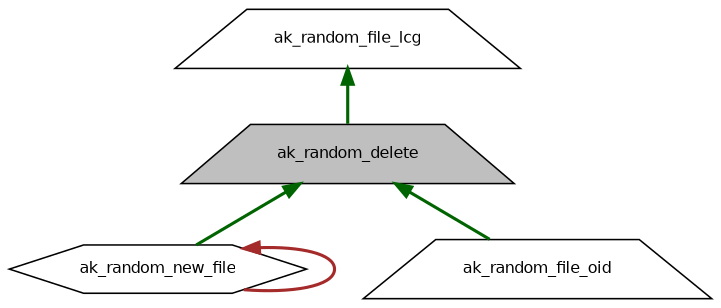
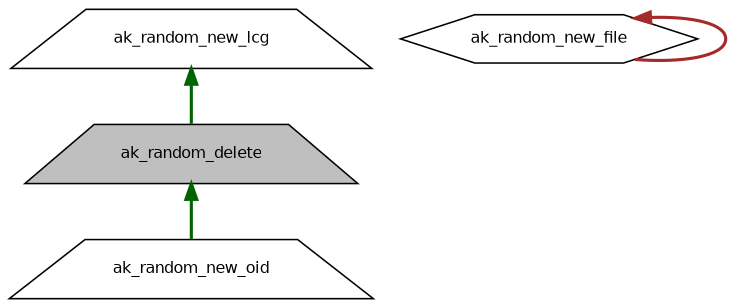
(348, 39) -> (191, 39)
(241, 218) -> none
(537, 269) -> (191, 269)
